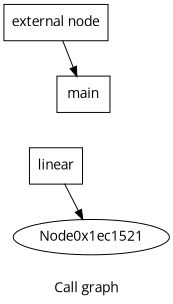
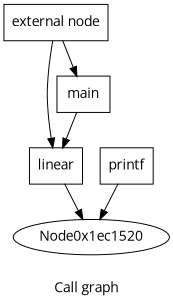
none -> (47, 89)
none -> (72, 126)
none -> (127, 166)
(91, 237) -> (91, 237)
